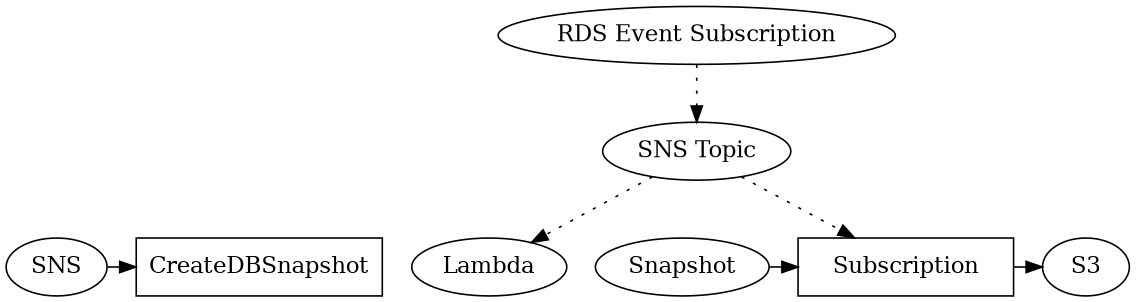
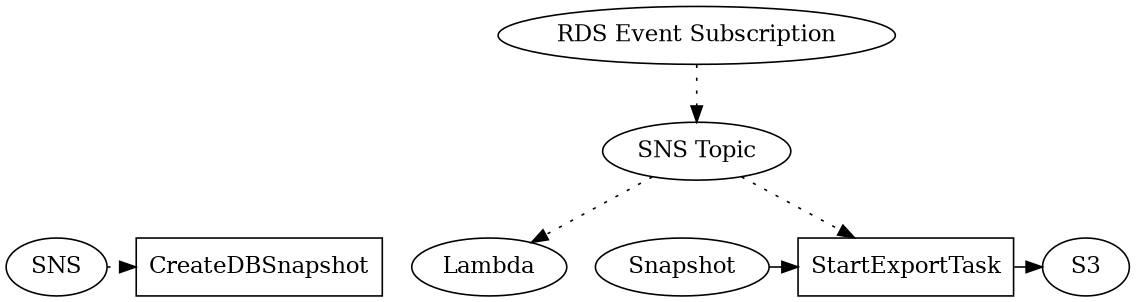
(113, 267) -> (113, 267)
(906, 267) -> (906, 267)
